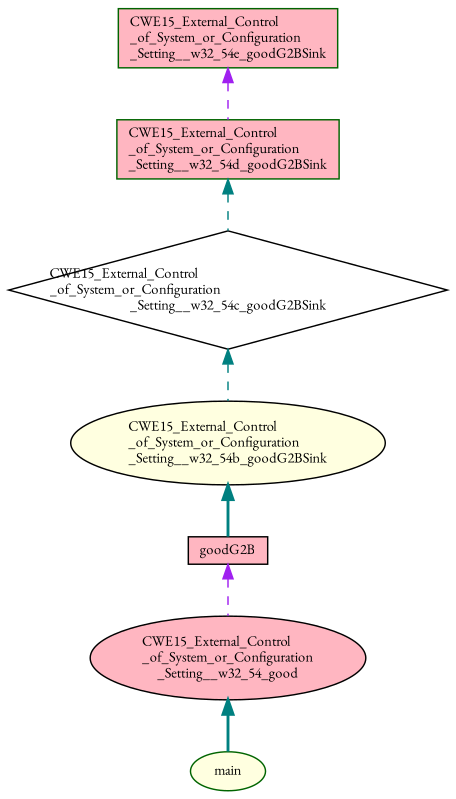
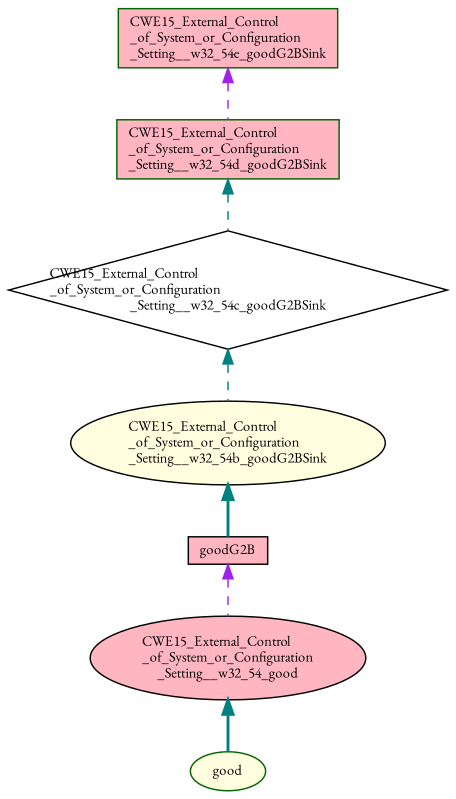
(228, 771) -> (228, 771)
